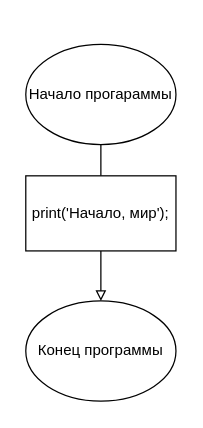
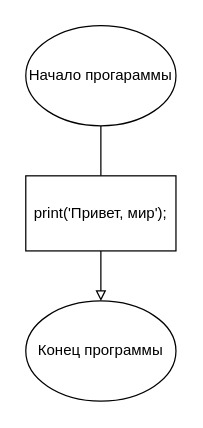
(101, 94) -> (101, 76)
(101, 213) -> (101, 213)
